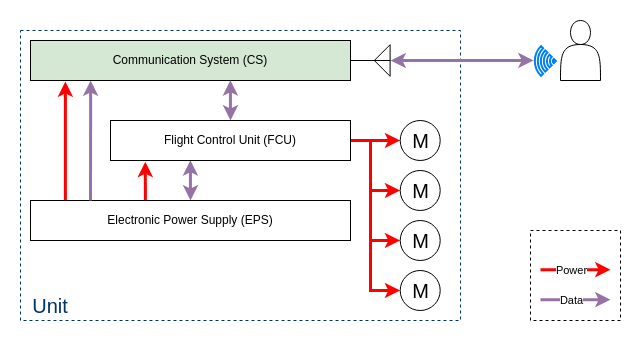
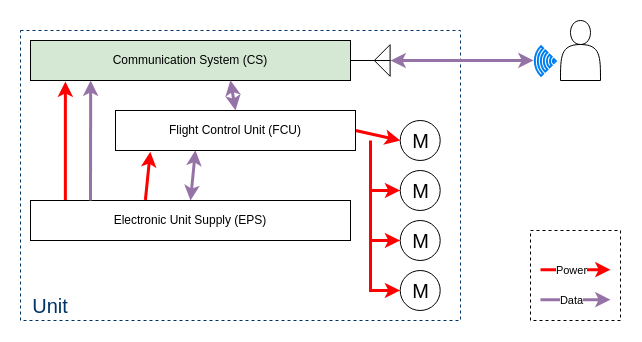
(231, 141) -> (236, 131)
(191, 221) -> (191, 221)
